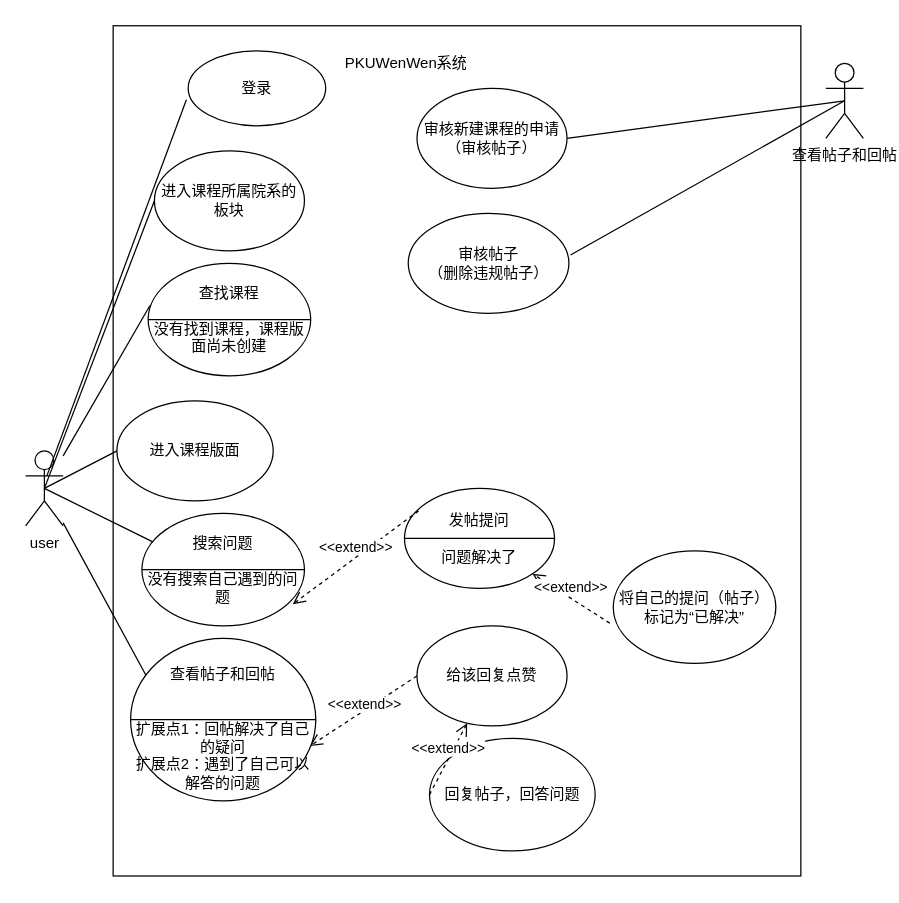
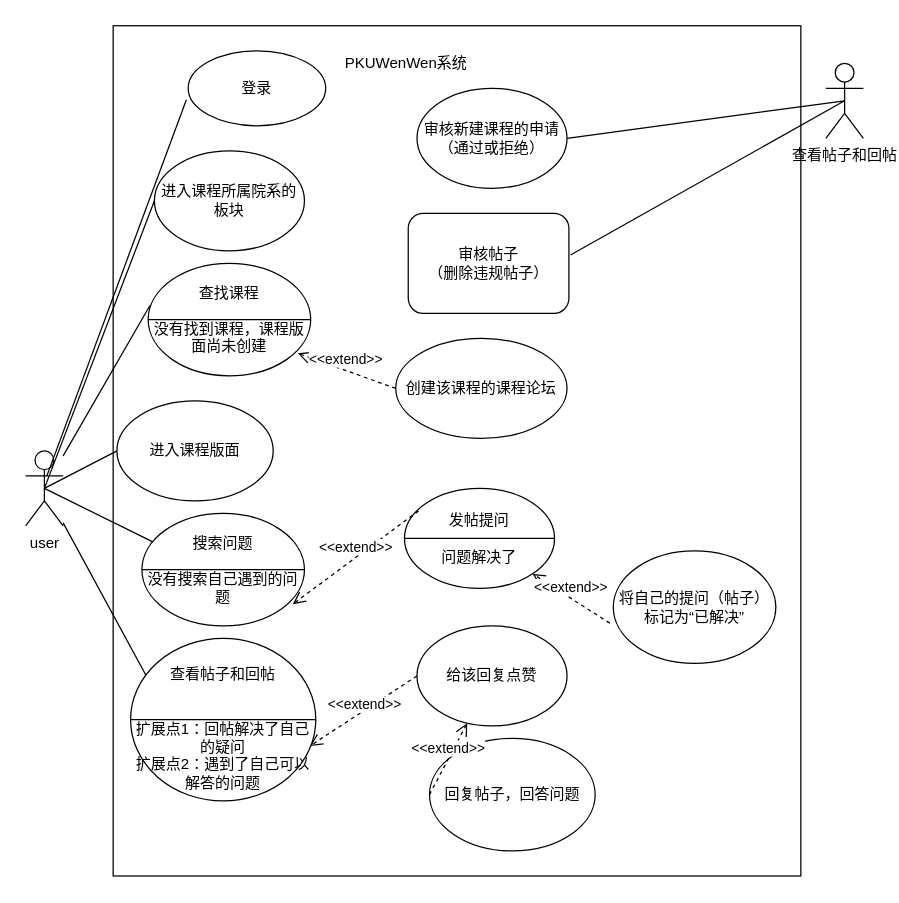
(492, 138) -> (492, 138)
(488, 263) -> (488, 263)
none -> (348, 371)
none -> (481, 388)
